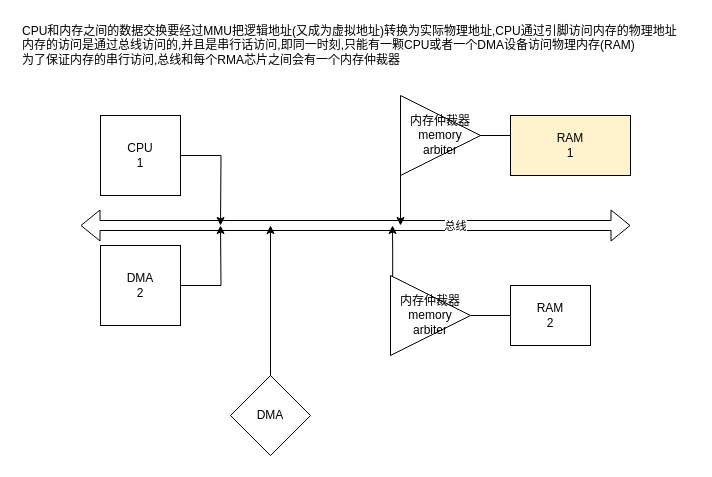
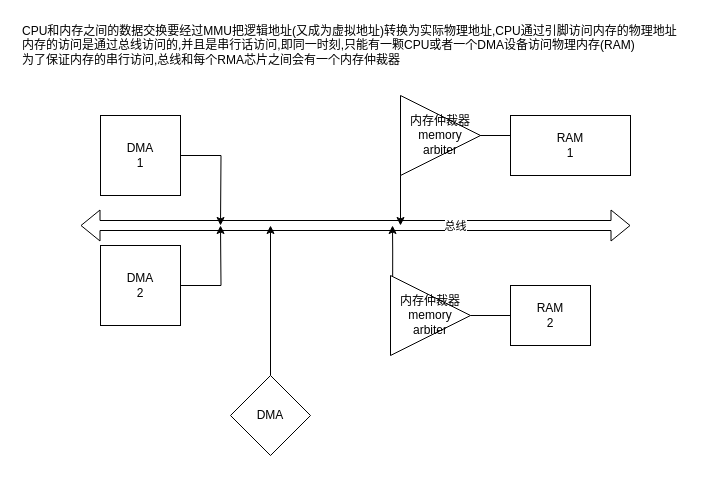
(571, 146) -> (571, 146)
(141, 156) -> (141, 156)
